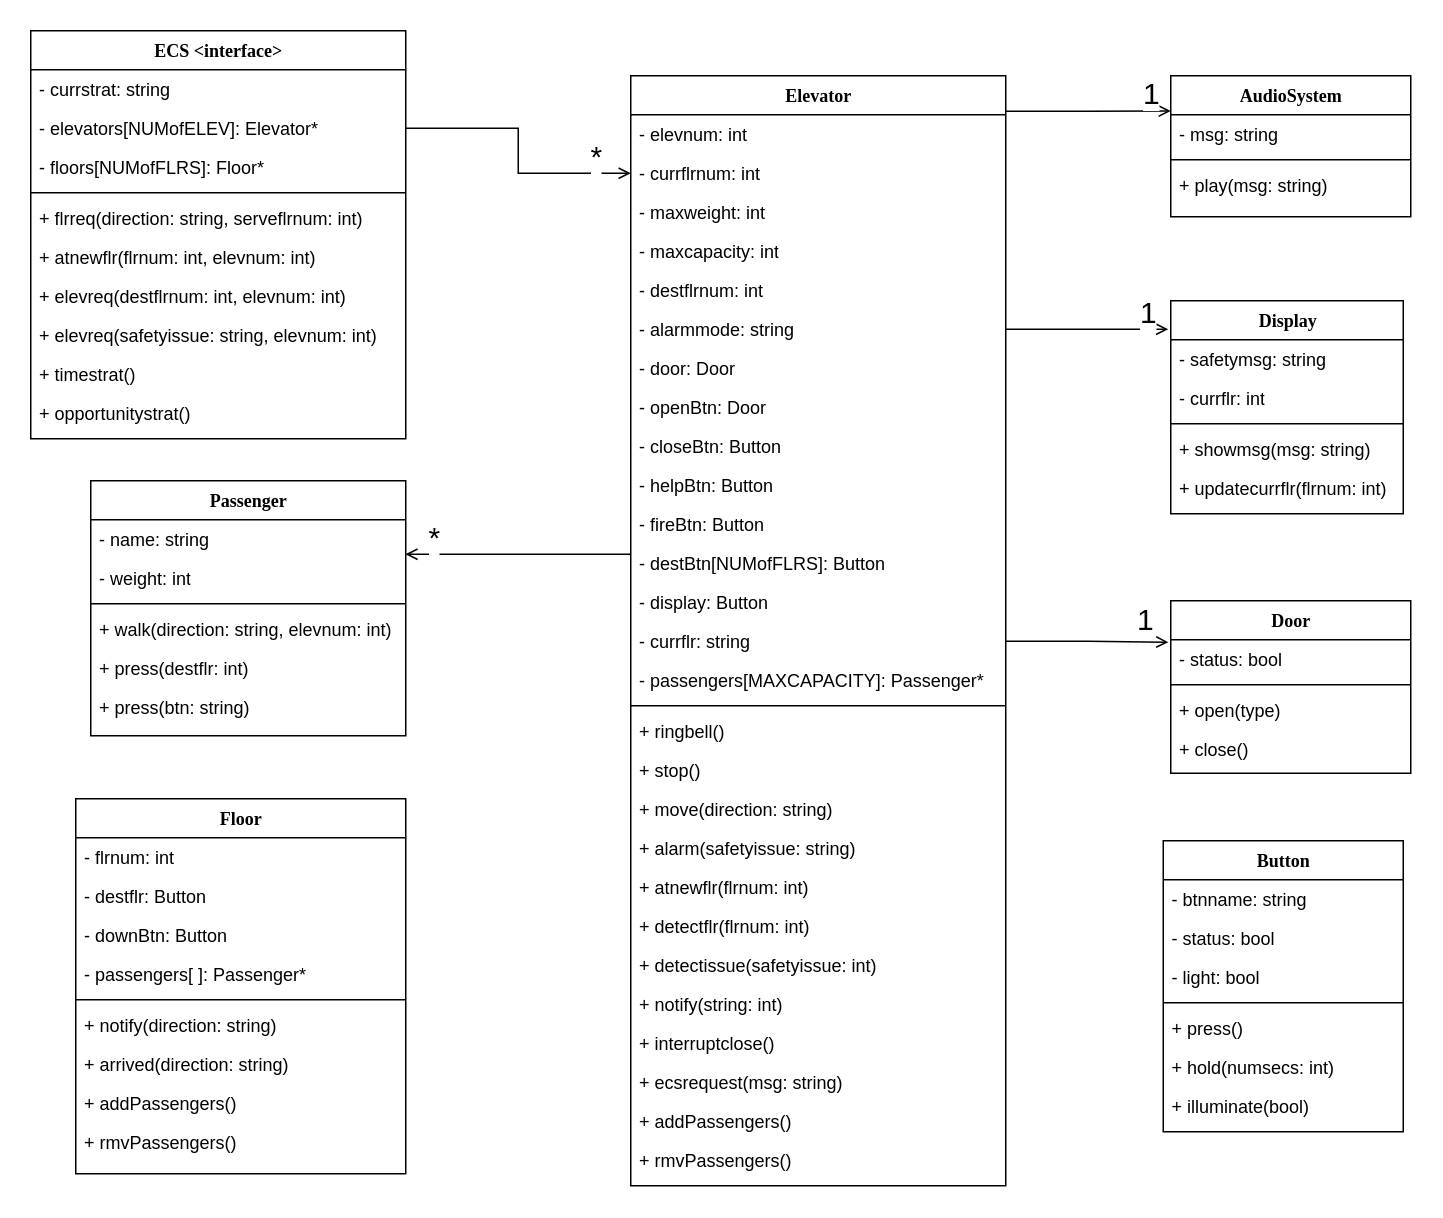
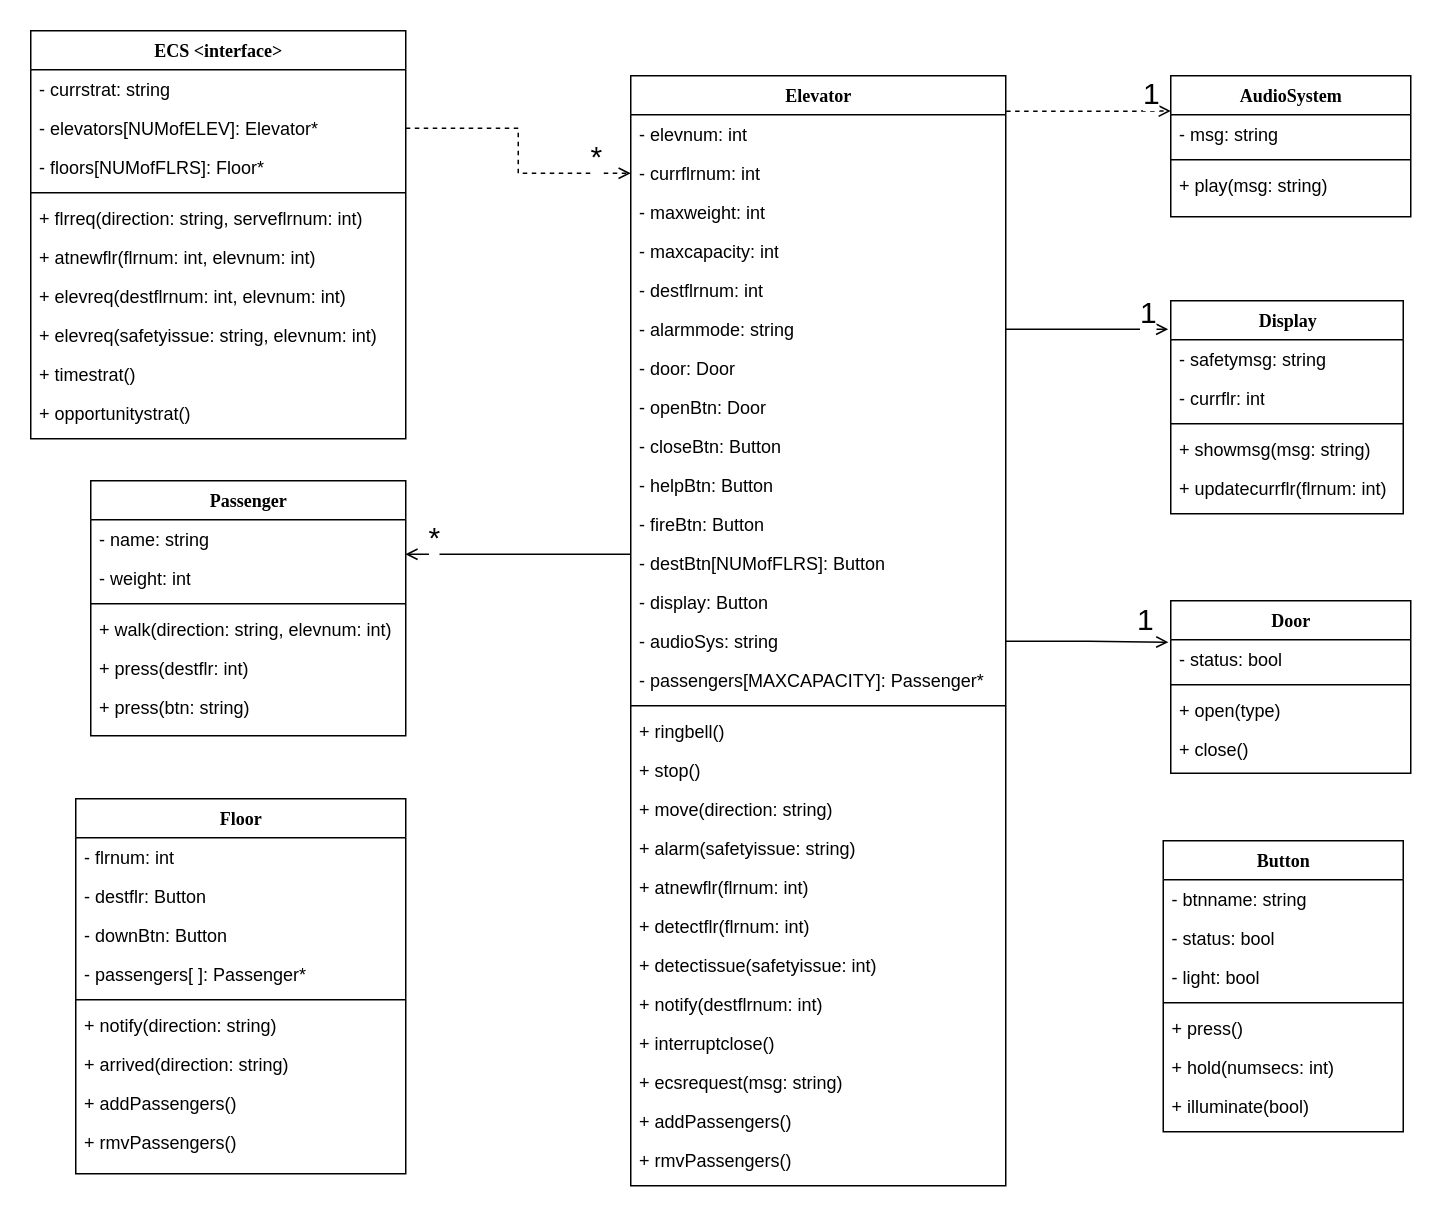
(1088, 111) -> (1088, 111)
(518, 132) -> (518, 132)
(714, 643) -> (719, 643)
(732, 1006) -> (752, 1006)
